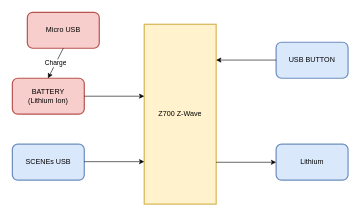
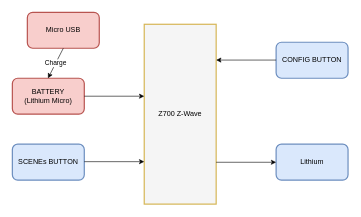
(312, 60) -> (312, 60)
(48, 96) -> (48, 96)
(180, 114) -> (180, 114)
(48, 162) -> (48, 162)
